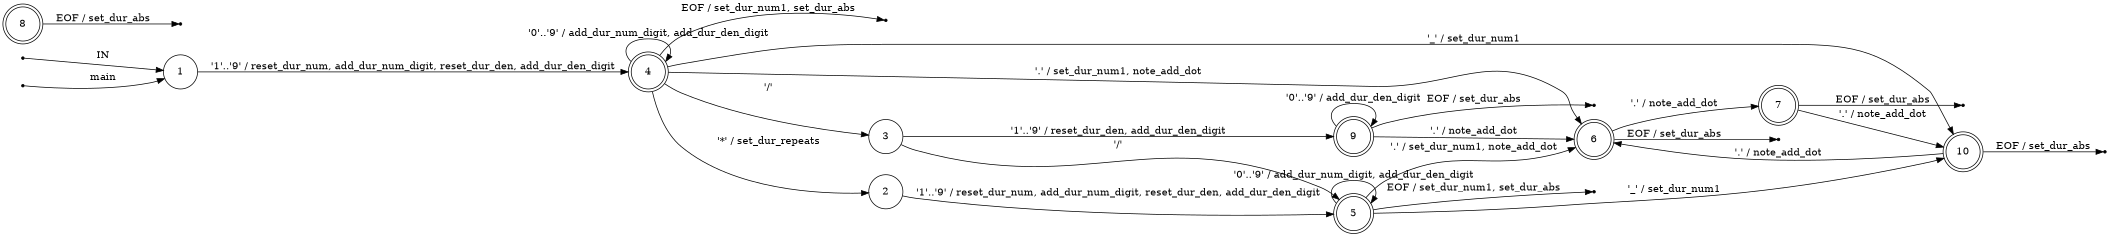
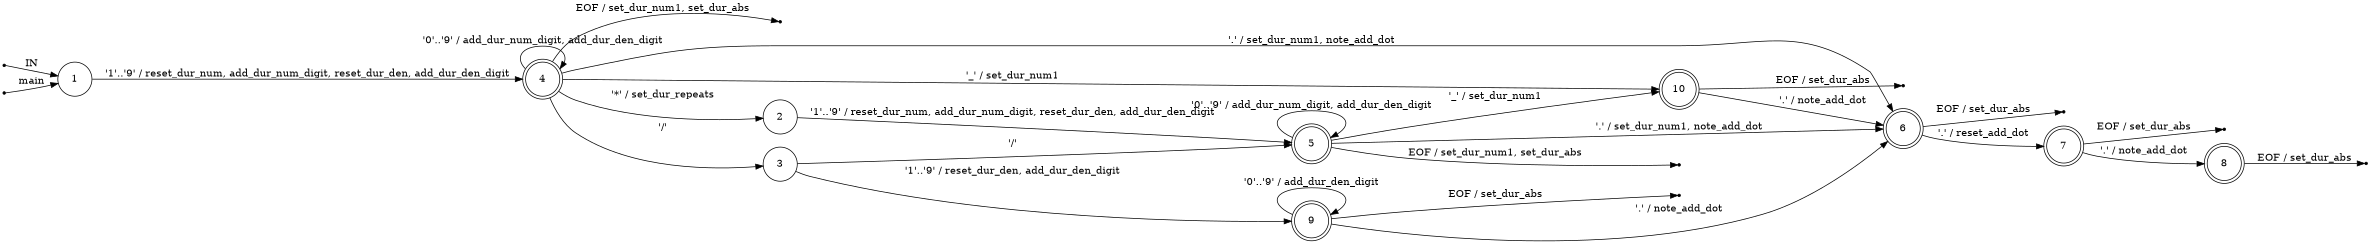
(1674, 104) -> (1983, 133)
(1867, 128) -> (2139, 162)
